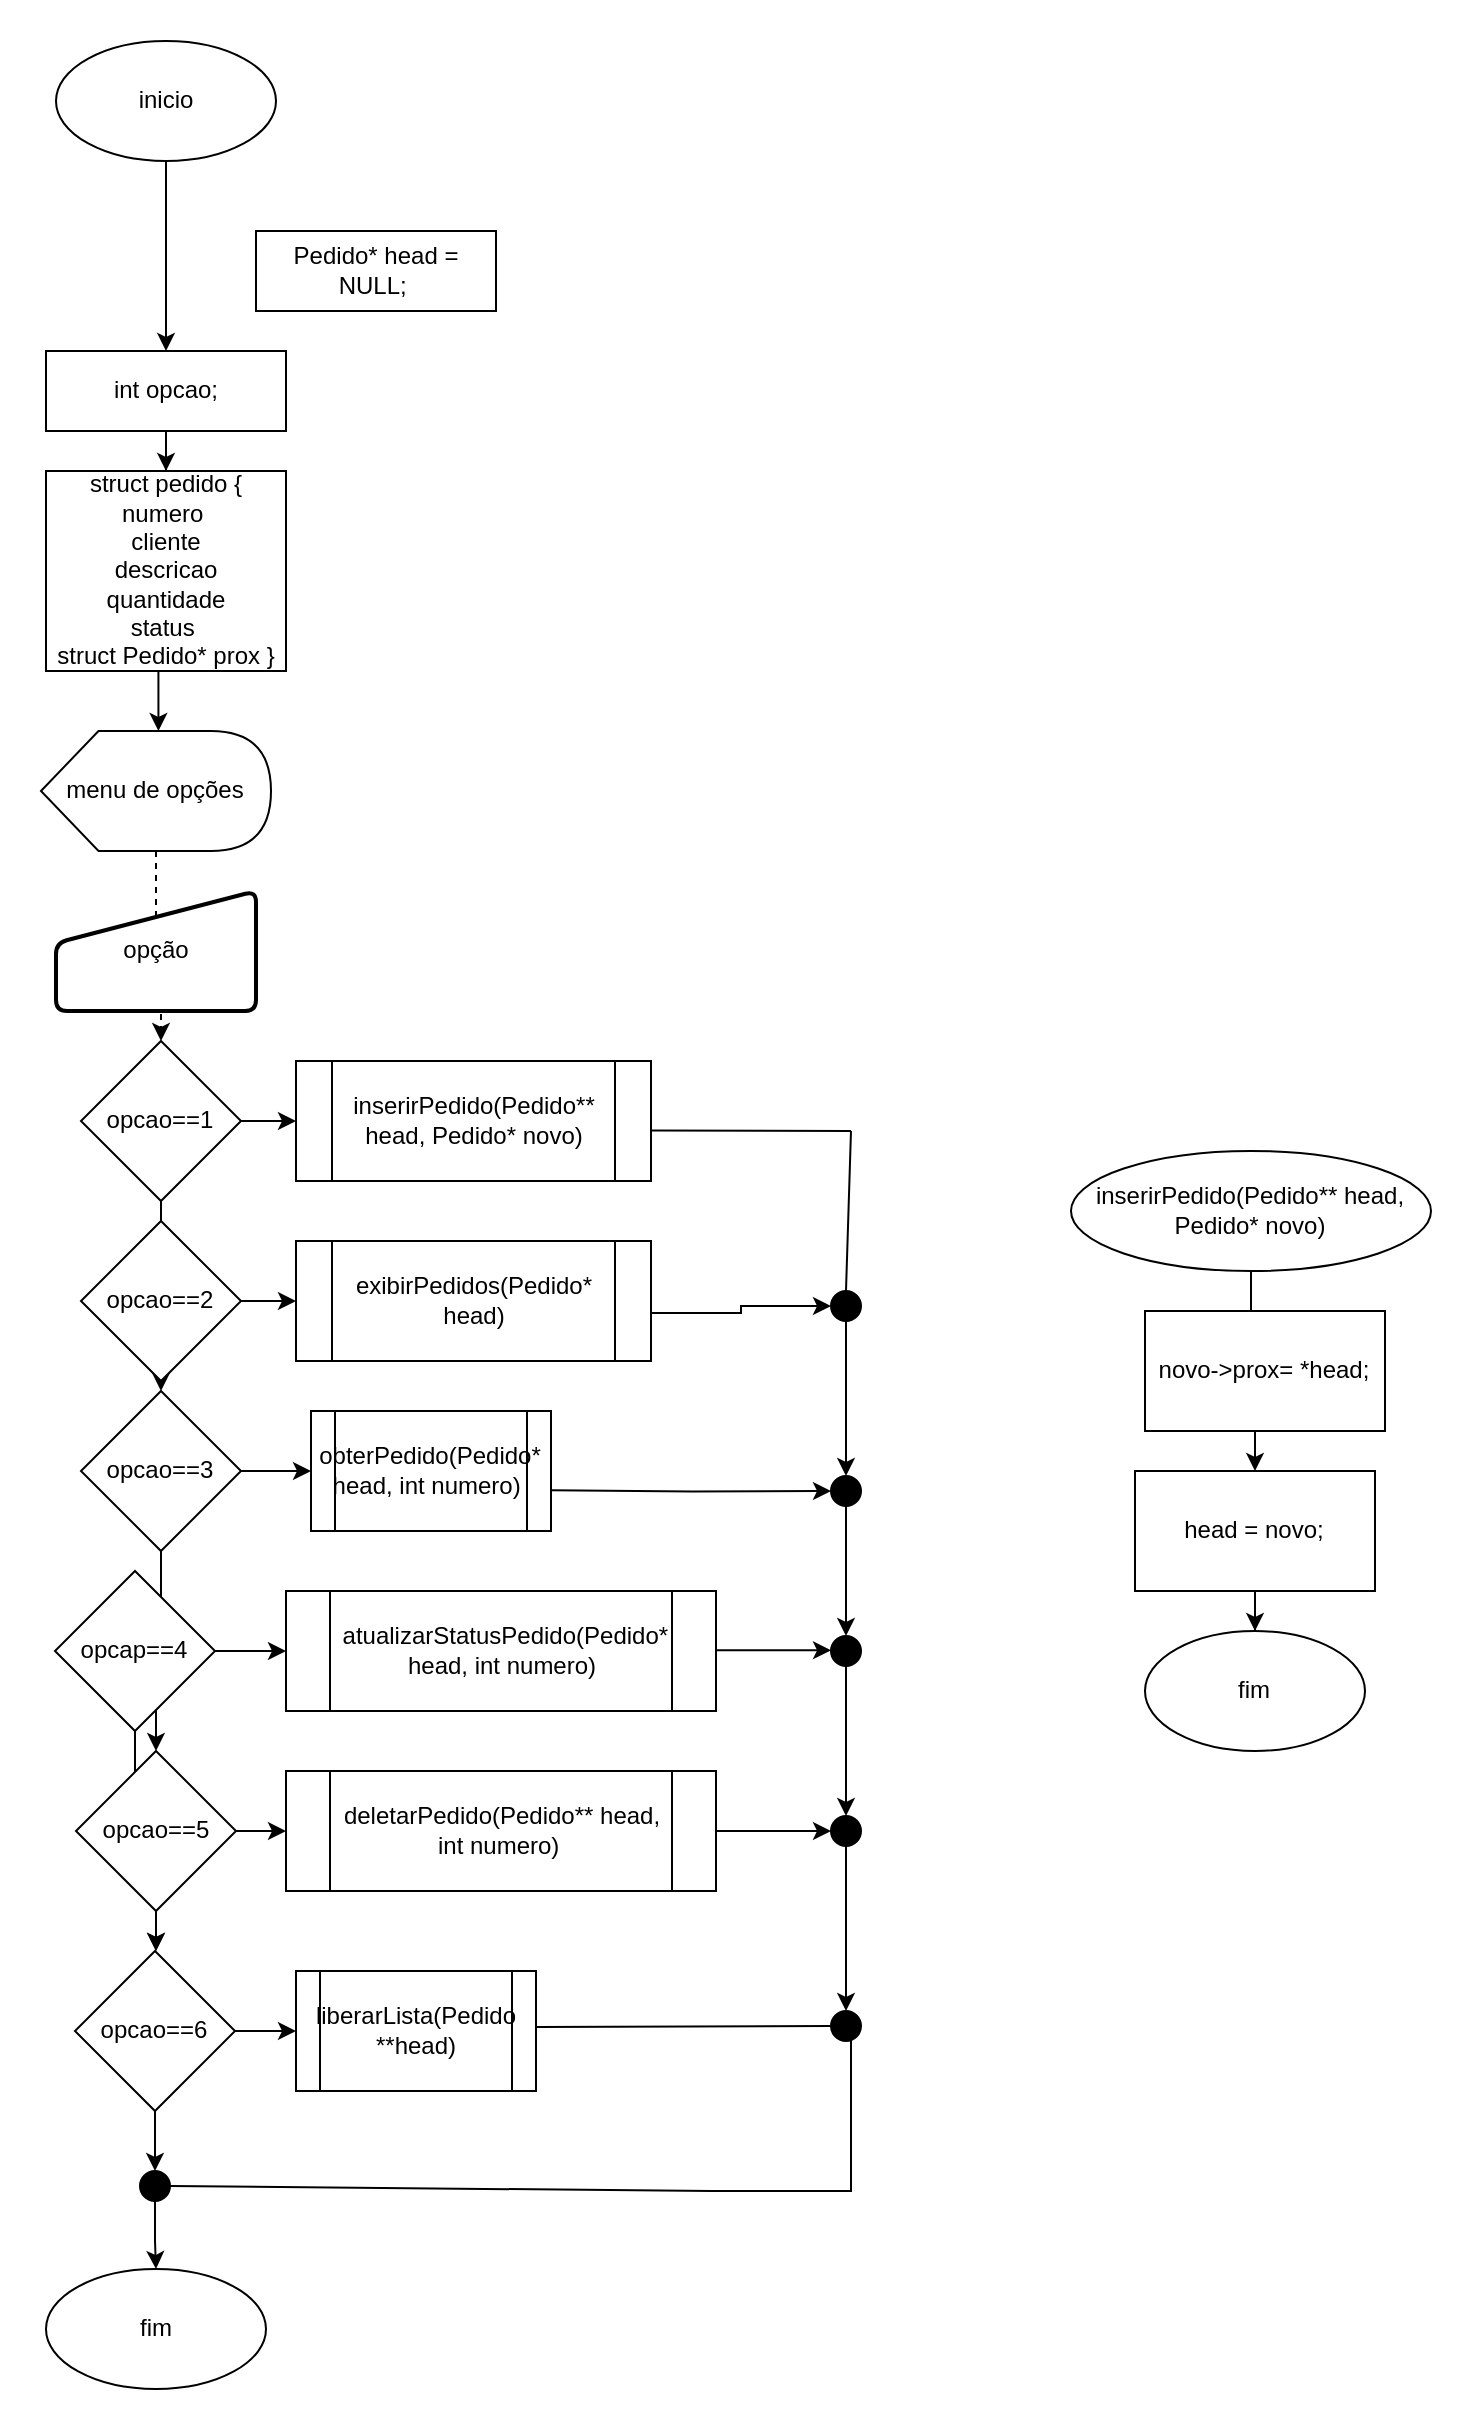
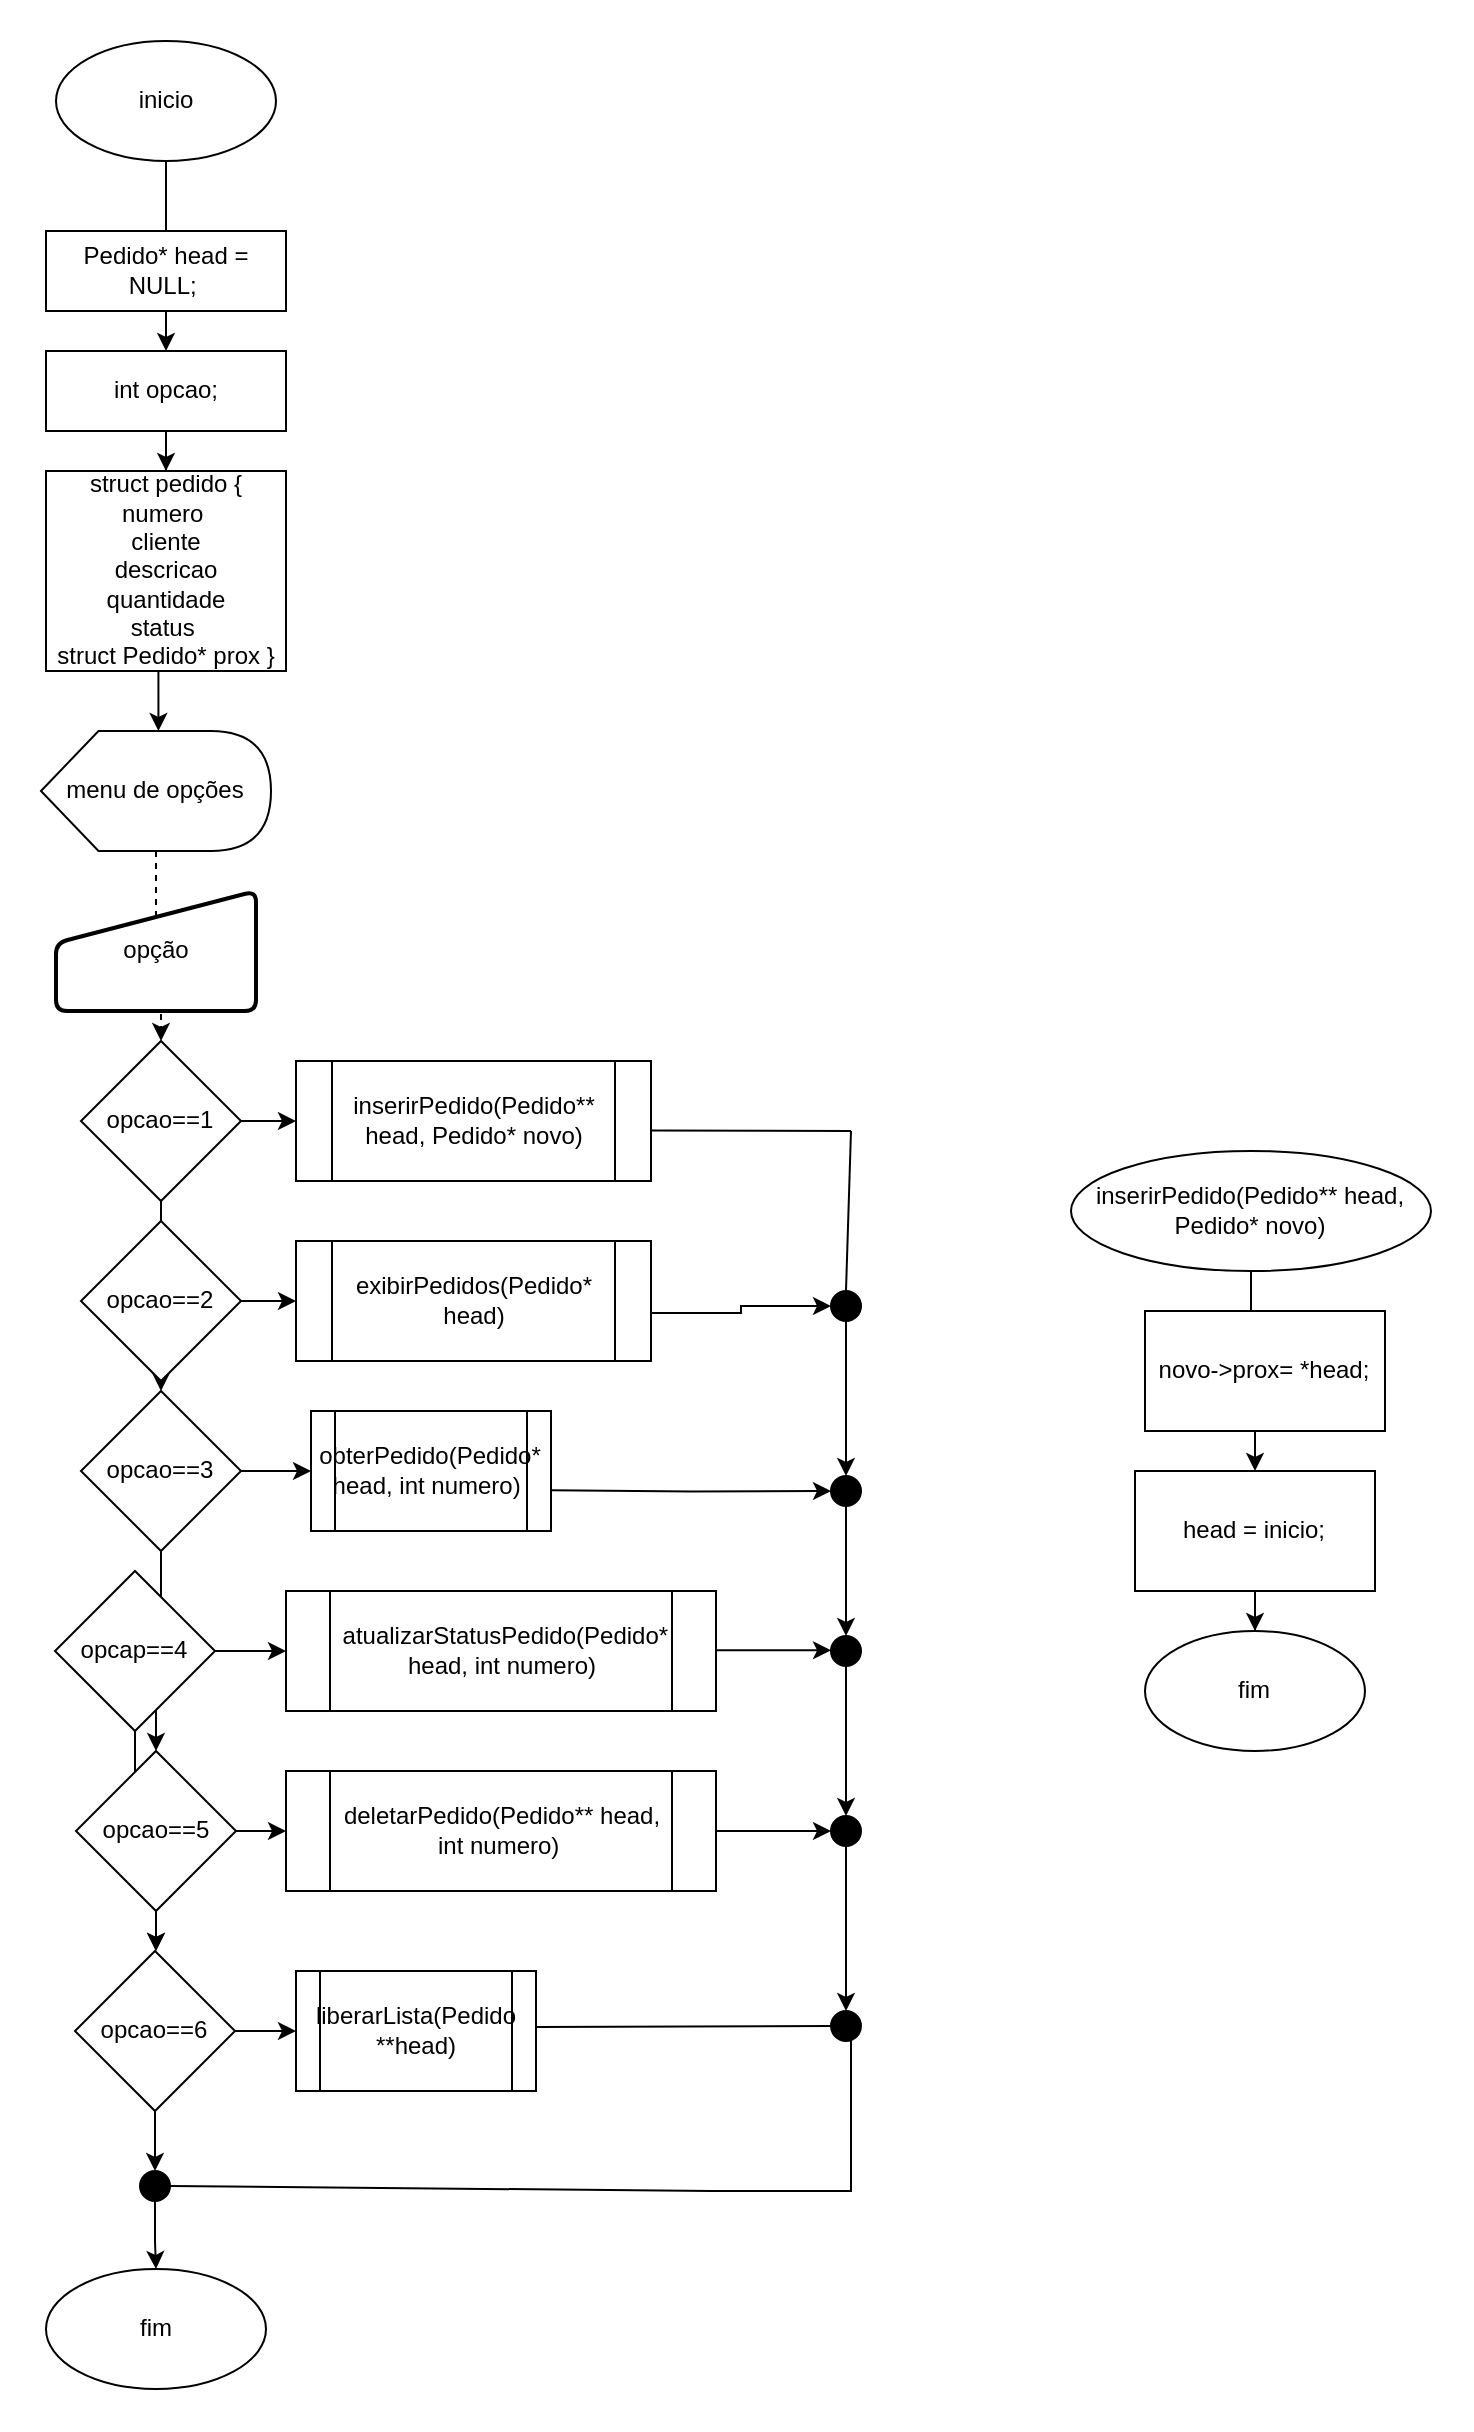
(376, 271) -> (166, 271)
(1255, 1531) -> (1255, 1531)
